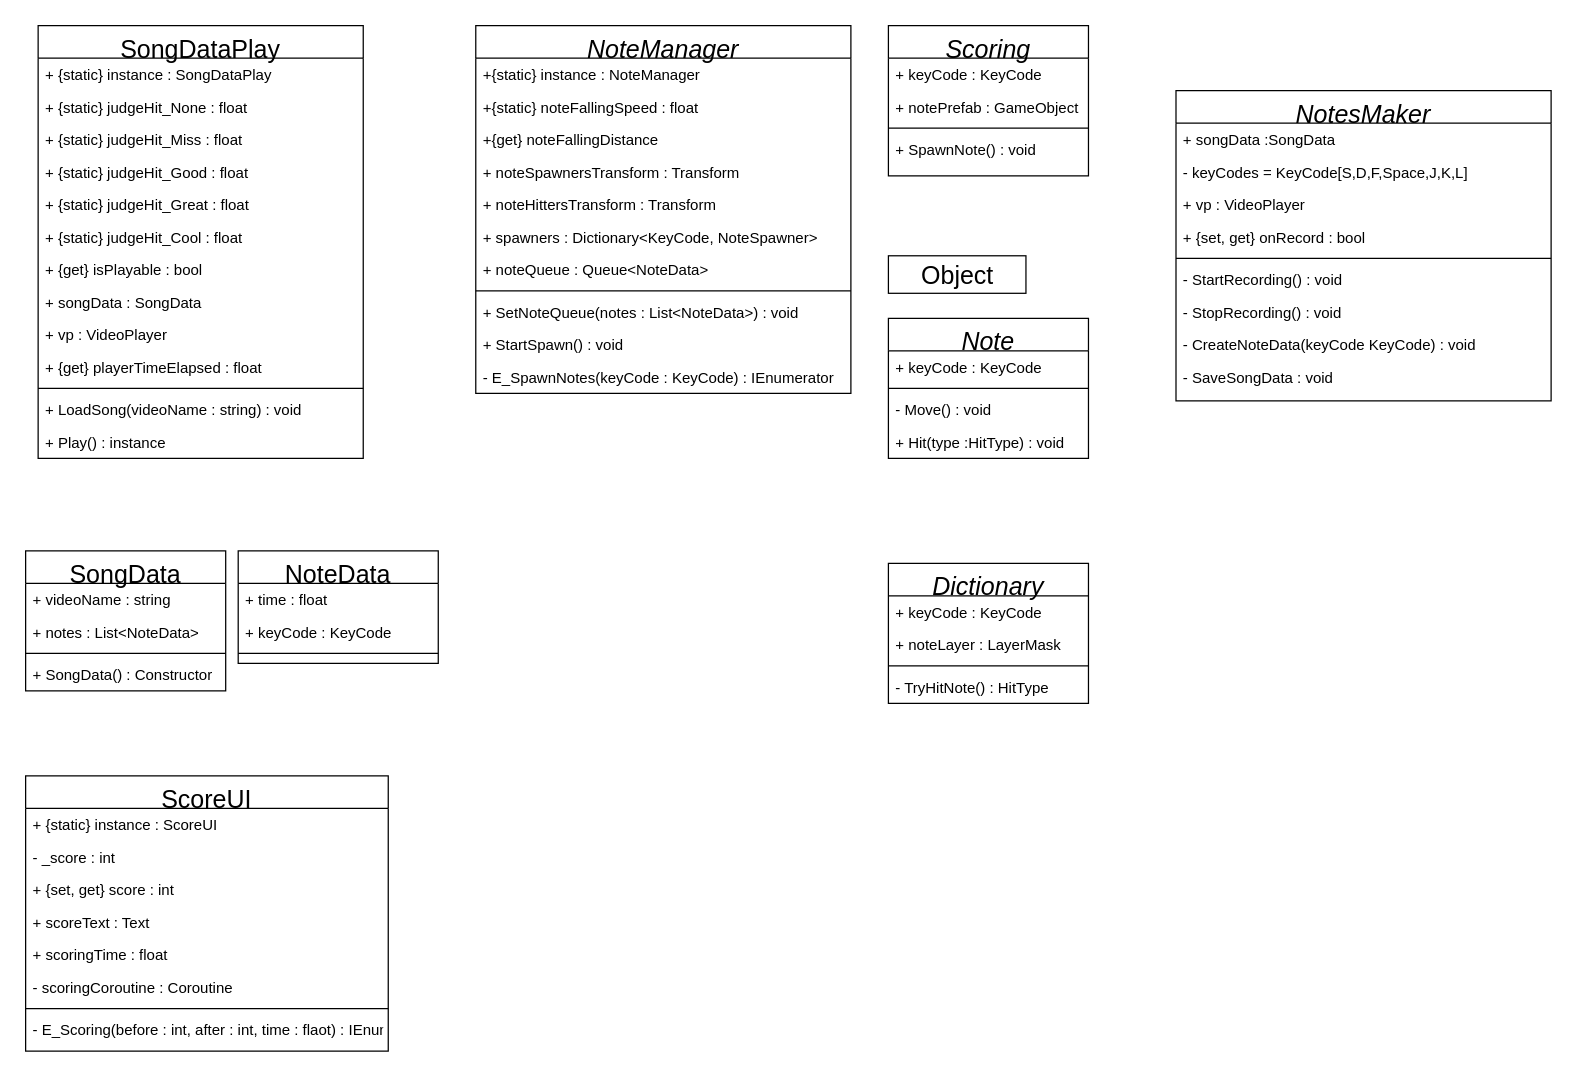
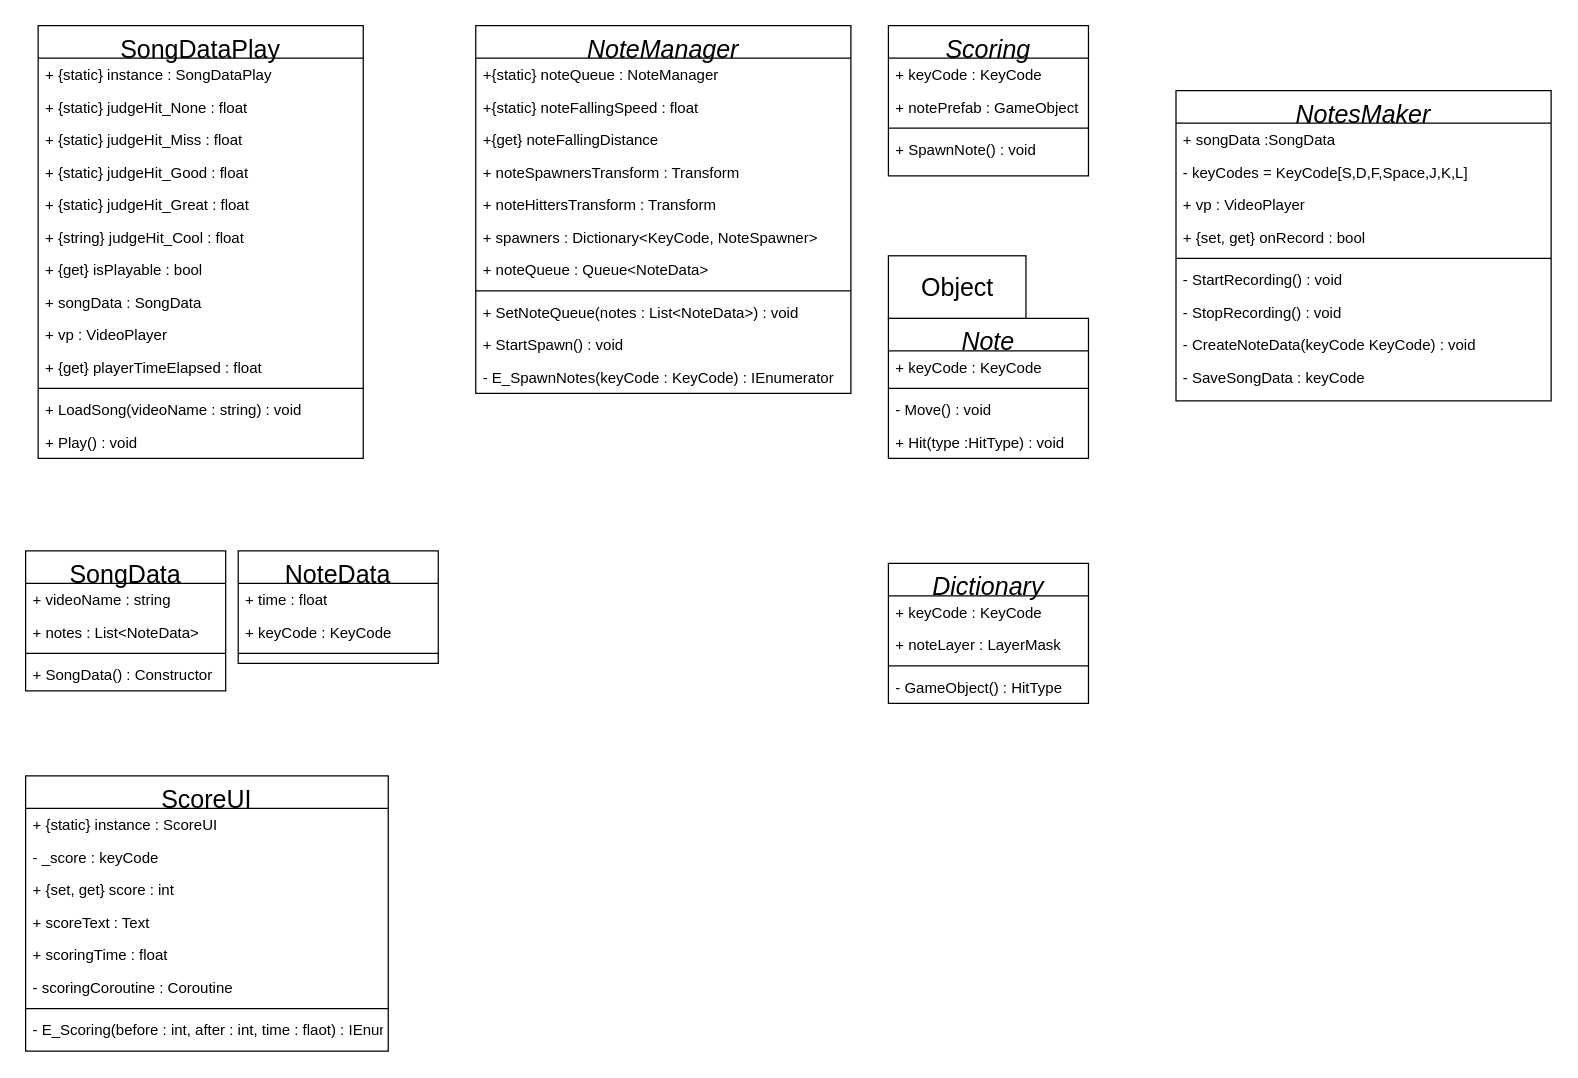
(605, 75) -> (611, 75)
(162, 238) -> (162, 238)
(957, 274) -> (957, 287)
(1261, 378) -> (1276, 378)
(113, 443) -> (96, 443)
(984, 688) -> (986, 688)
(82, 858) -> (100, 858)
